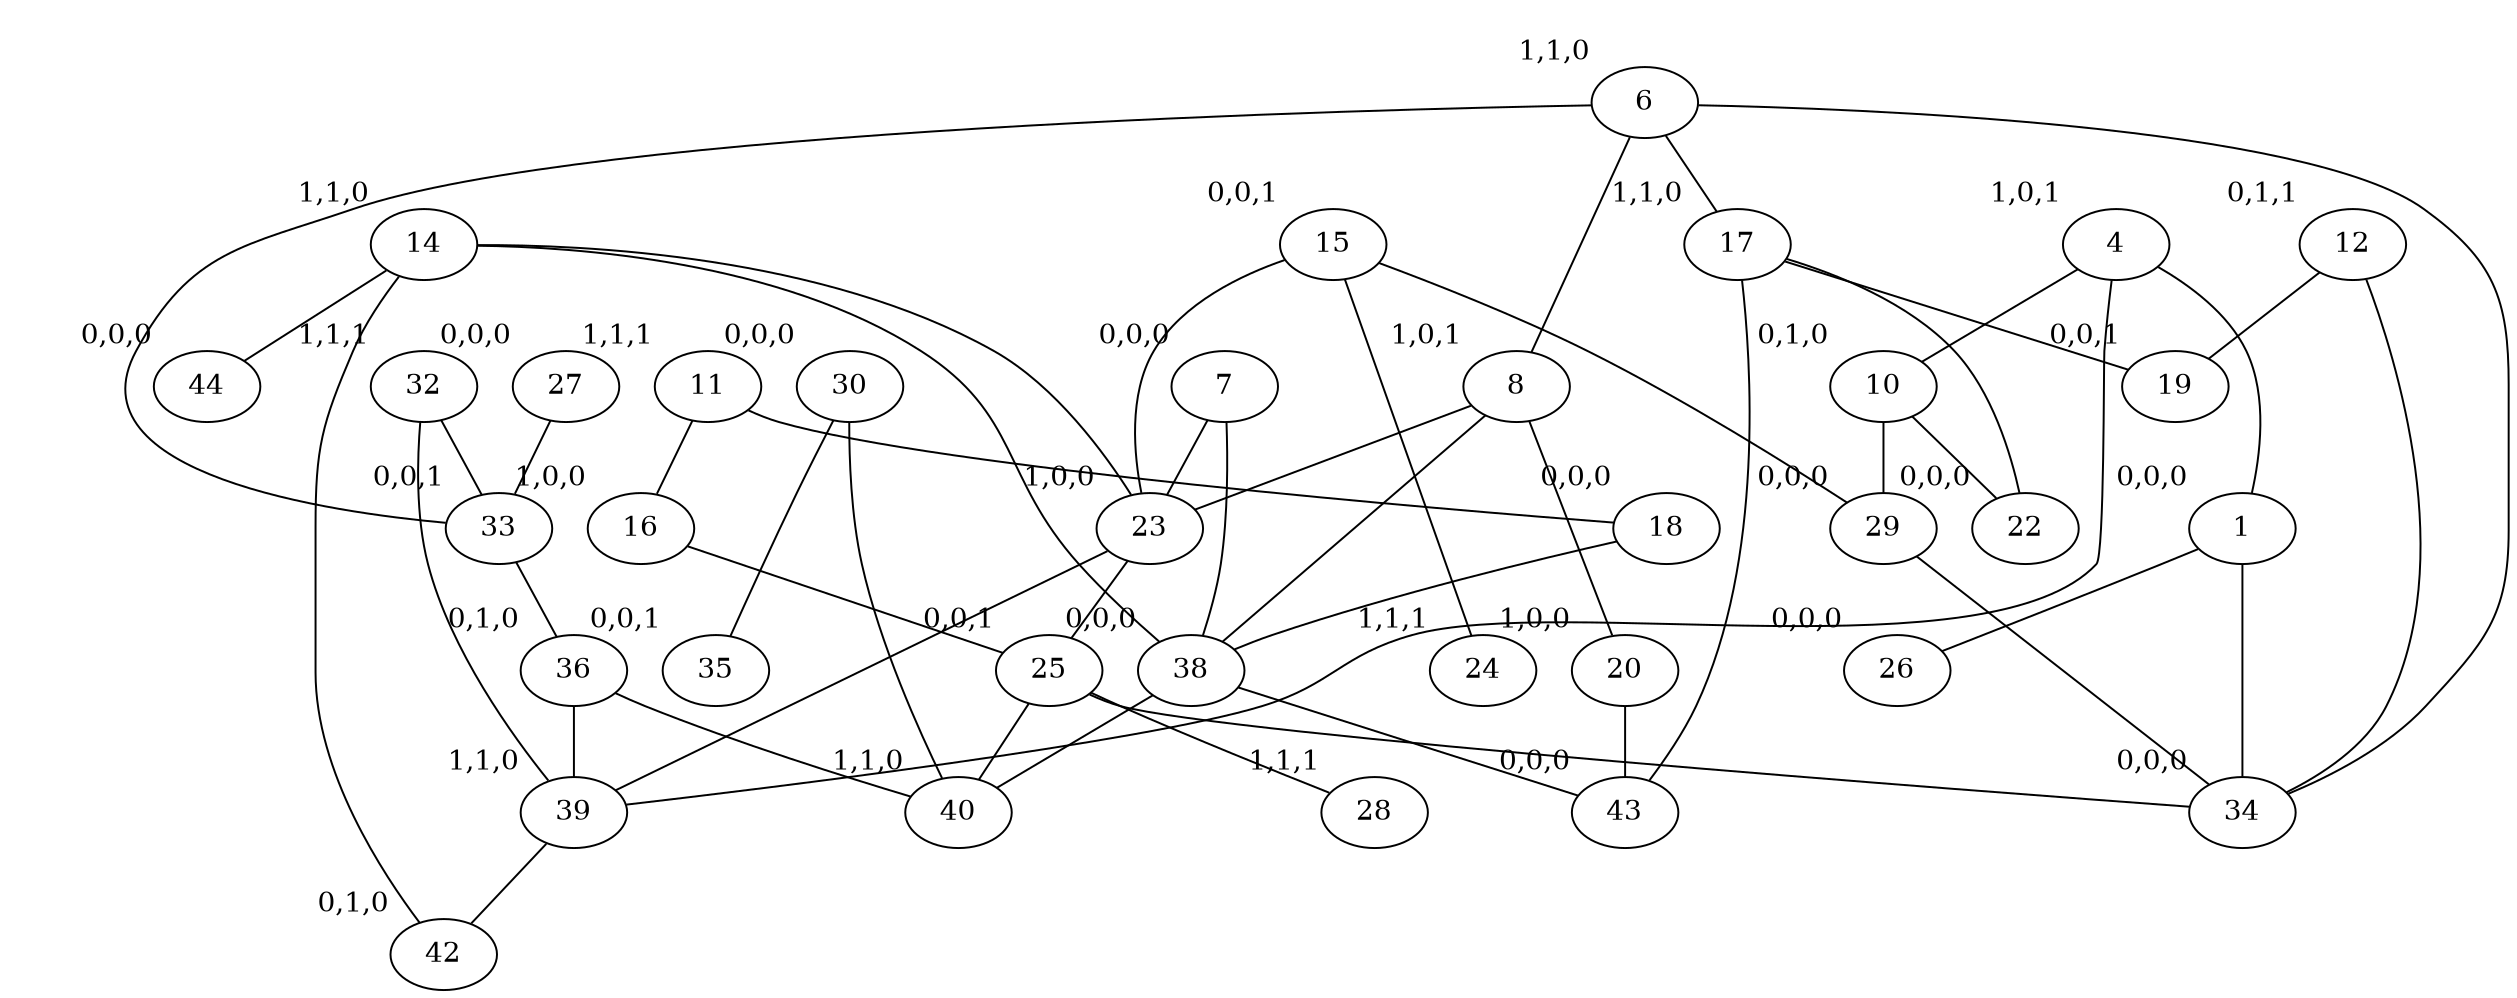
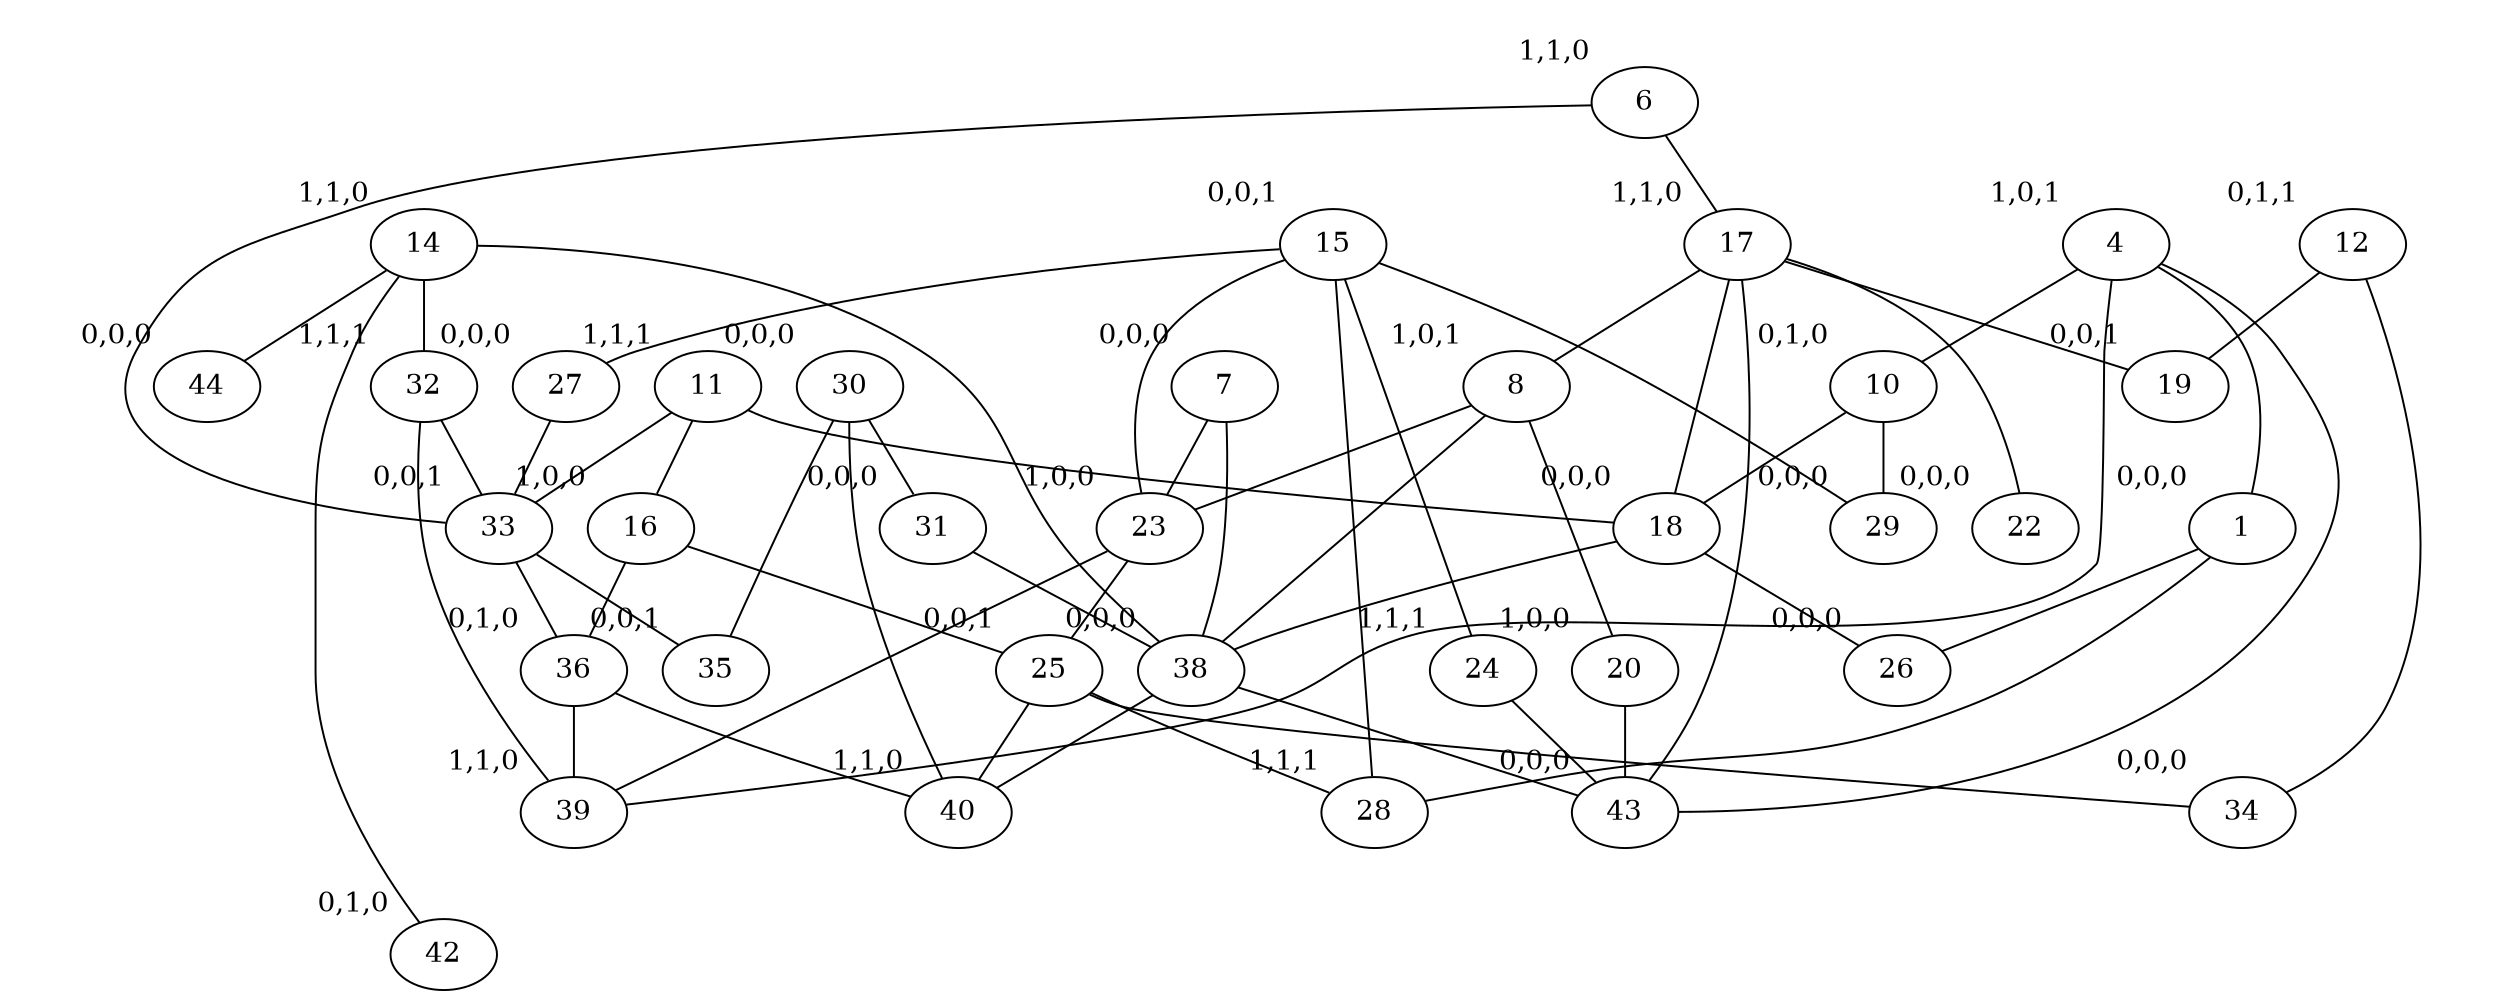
(2414, 204) -> none
(1581, 245) -> (1627, 315)
none -> (939, 285)
(840, 290) -> (424, 316)
none -> (1702, 387)
none -> (604, 457)
(1954, 457) -> (1764, 464)
none -> (933, 529)
none -> (1356, 553)
none -> (613, 588)
none -> (597, 593)
none -> (1782, 600)
(2063, 670) -> none
(2242, 670) -> (1840, 744)
none -> (2200, 681)
none -> (1554, 741)
(509, 884) -> none
